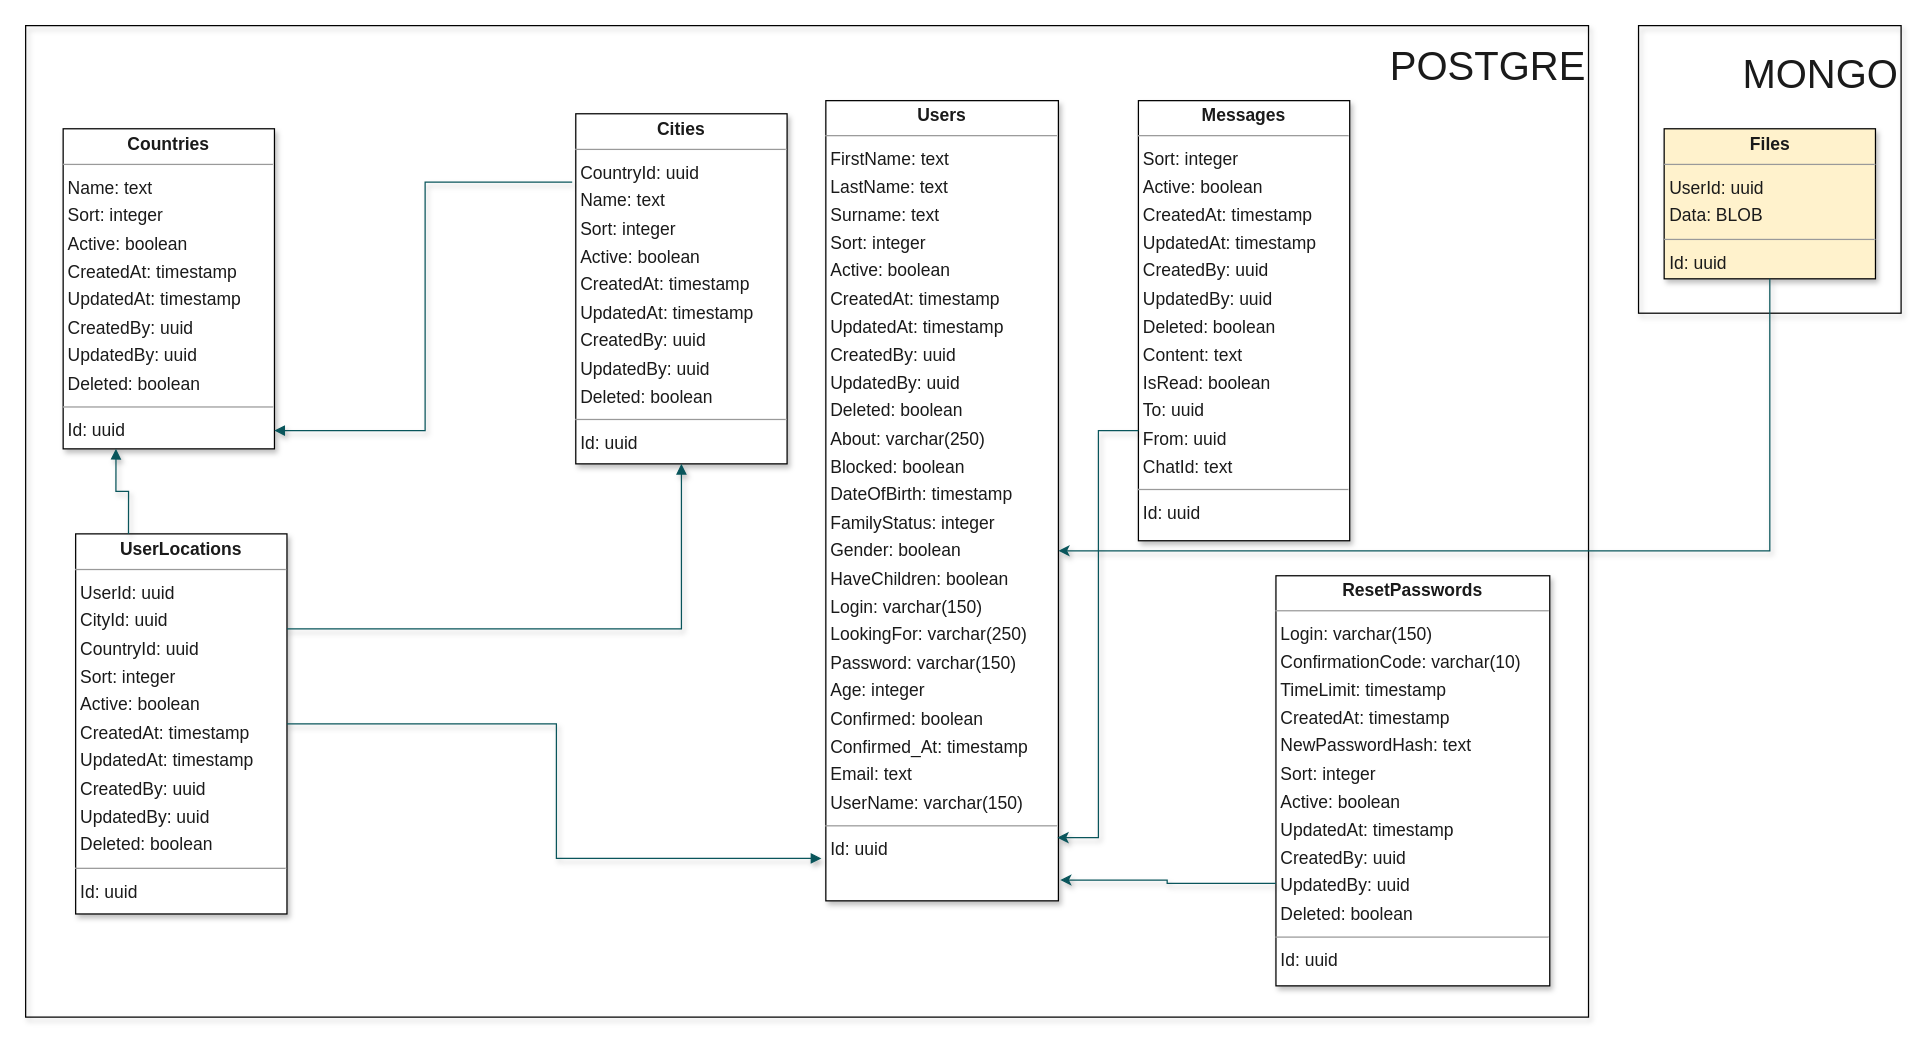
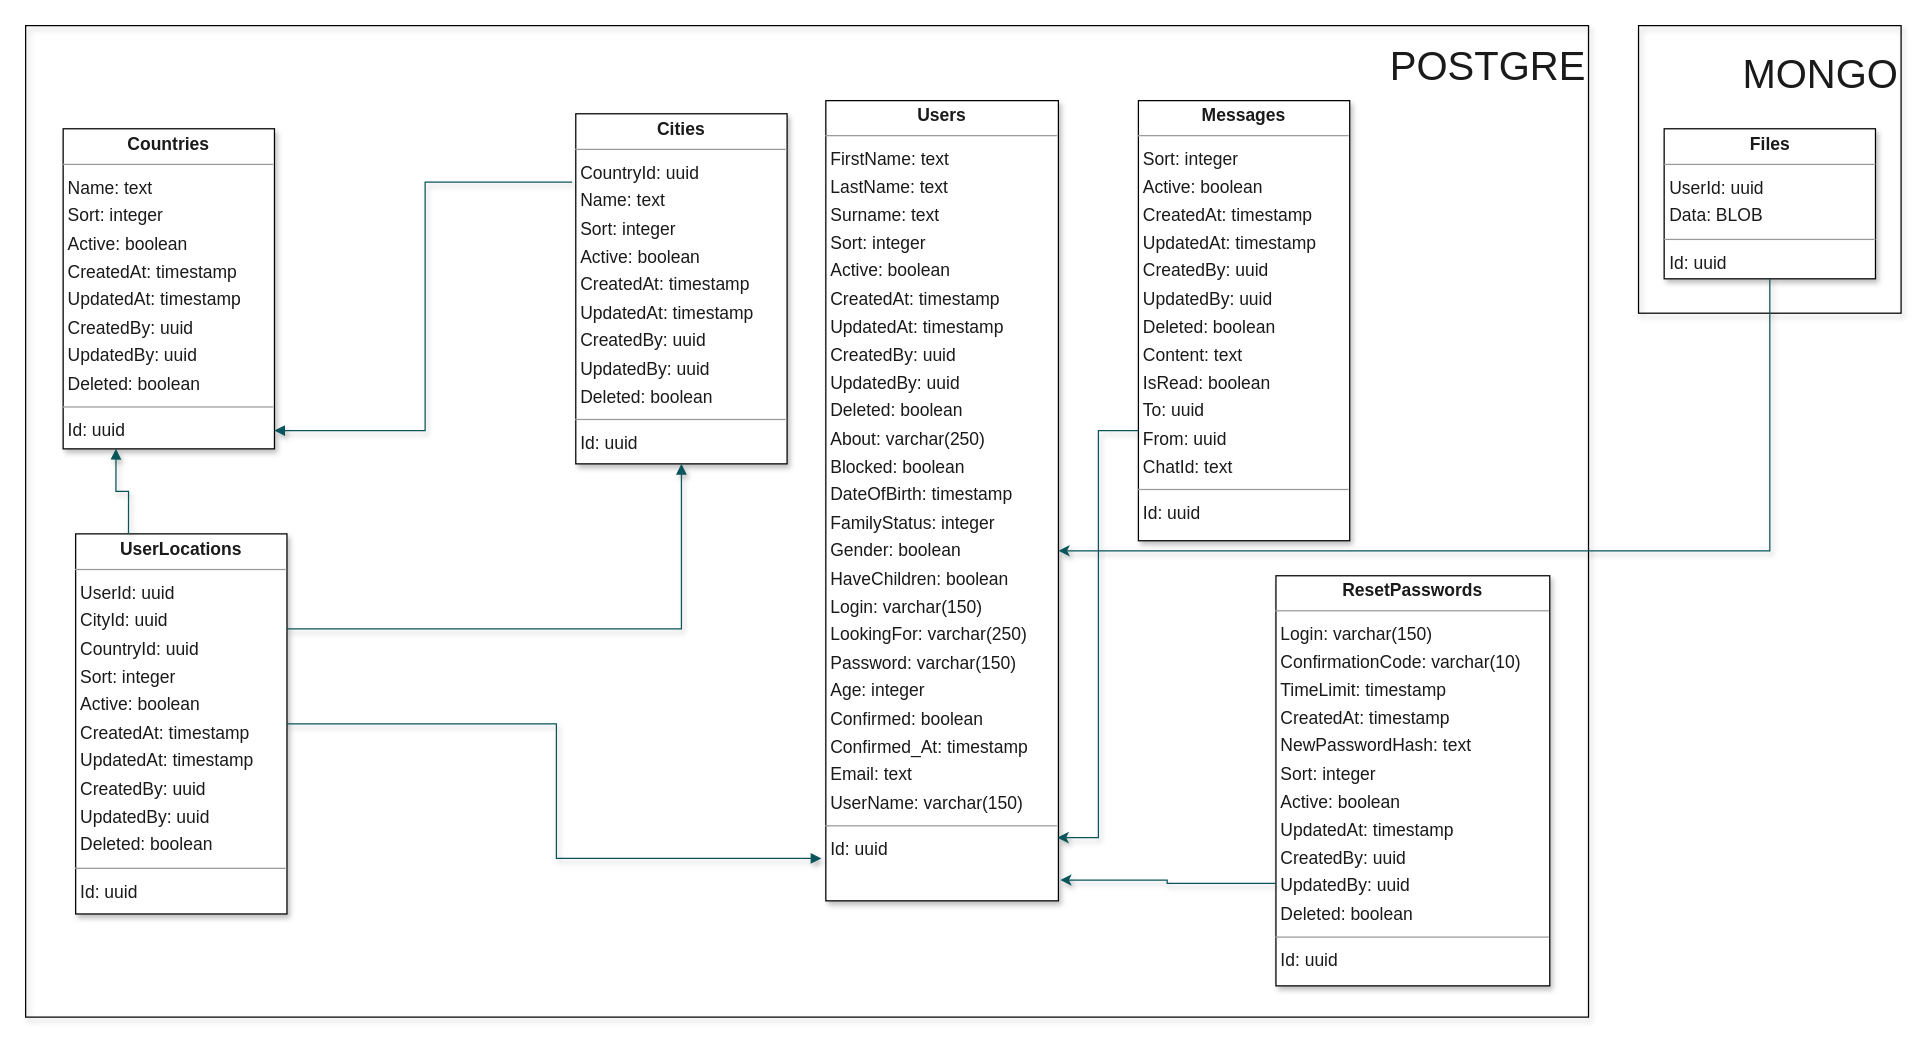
(1769, 204) -> (1769, 204)
